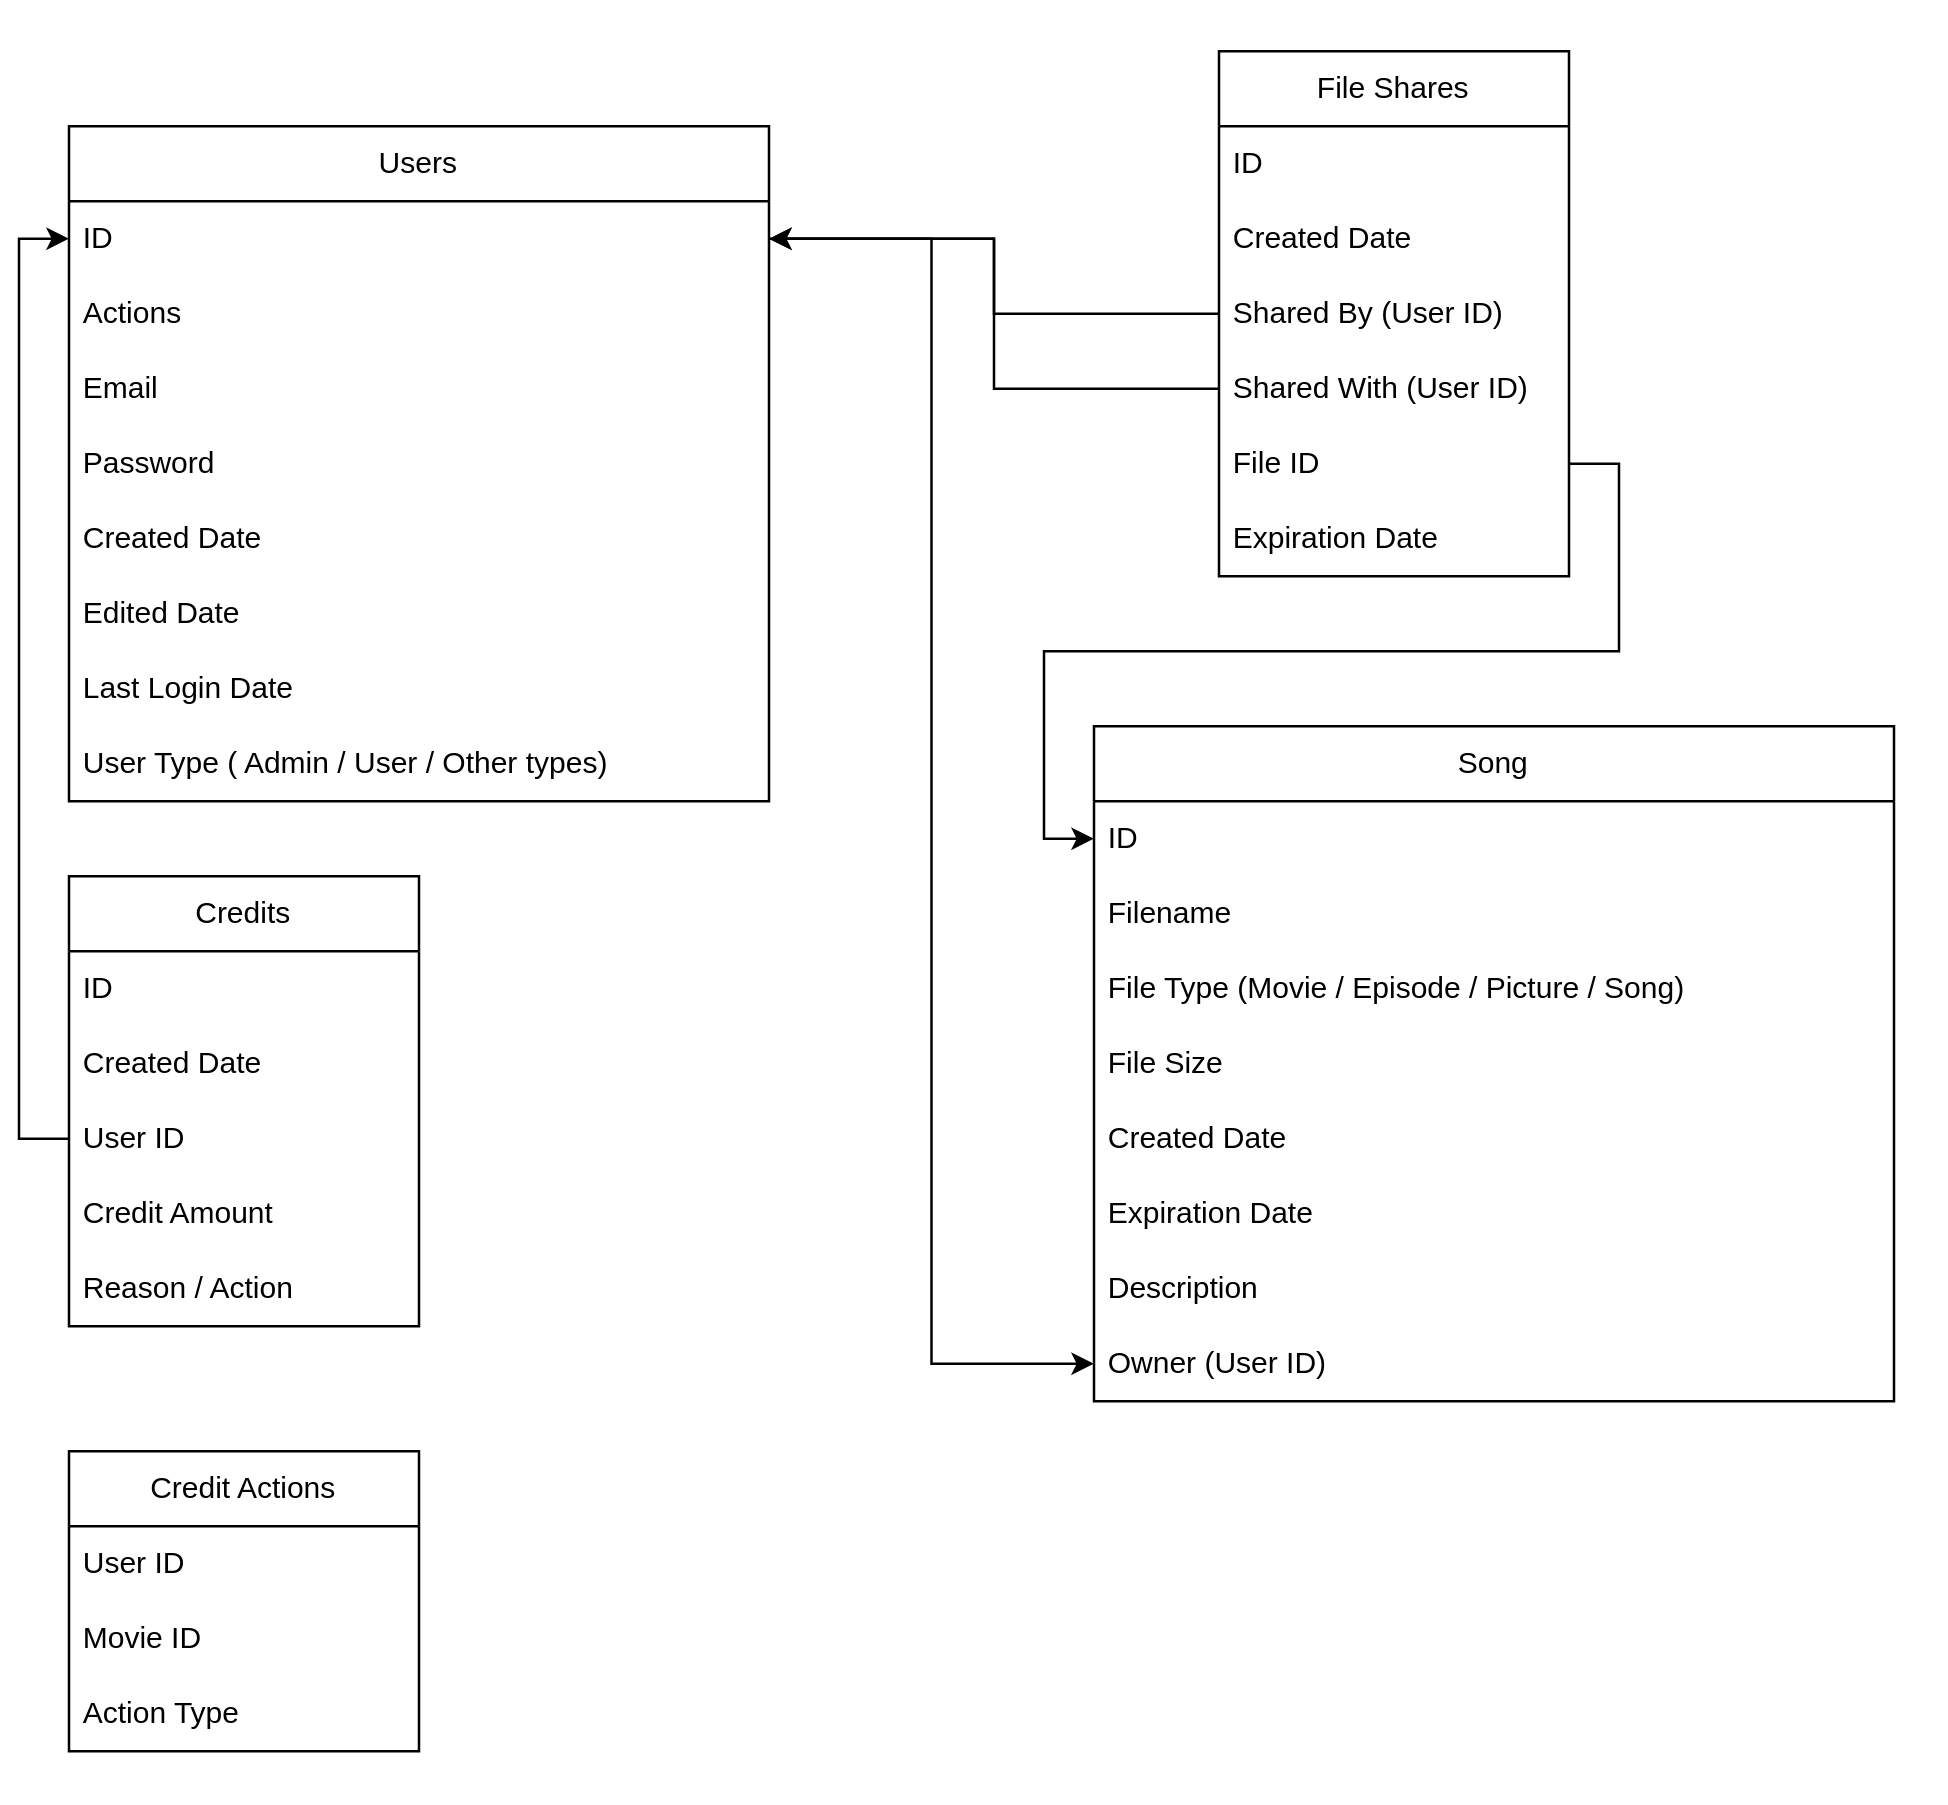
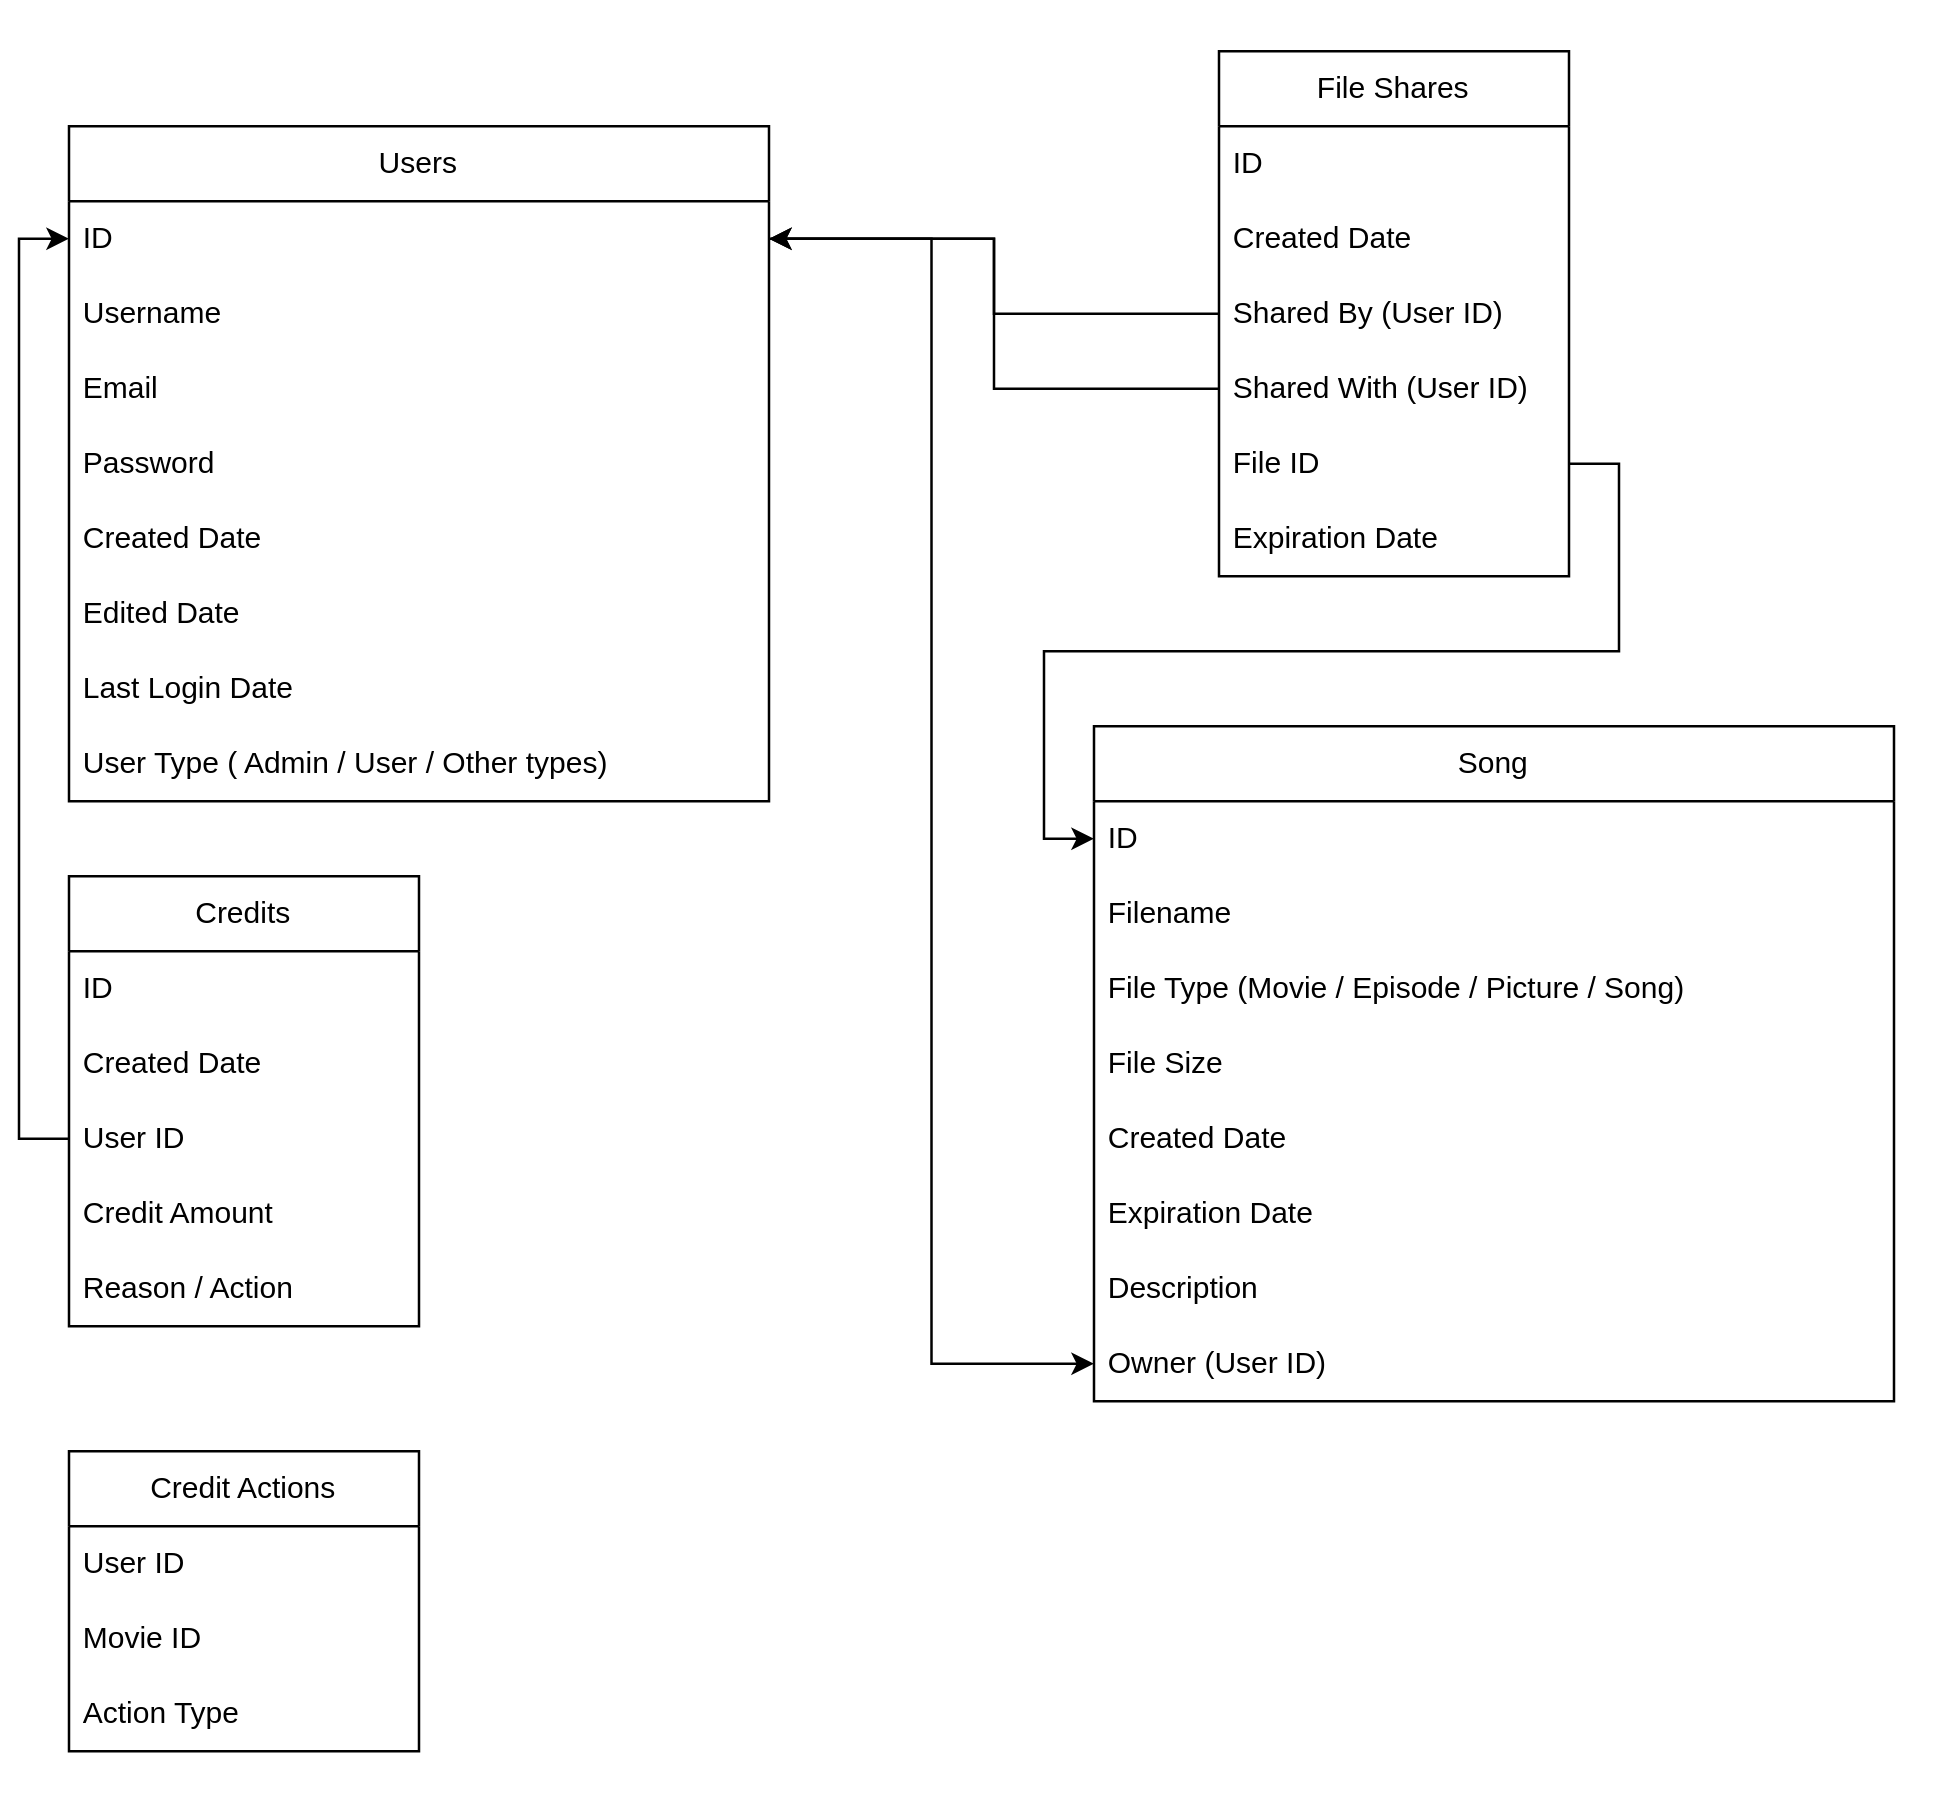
(139, 314) -> (151, 314)
